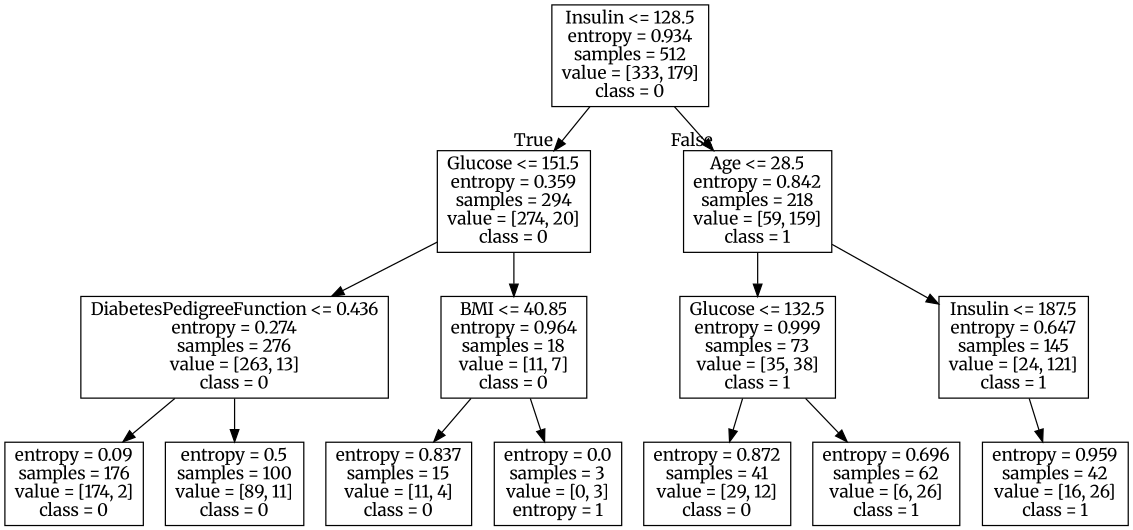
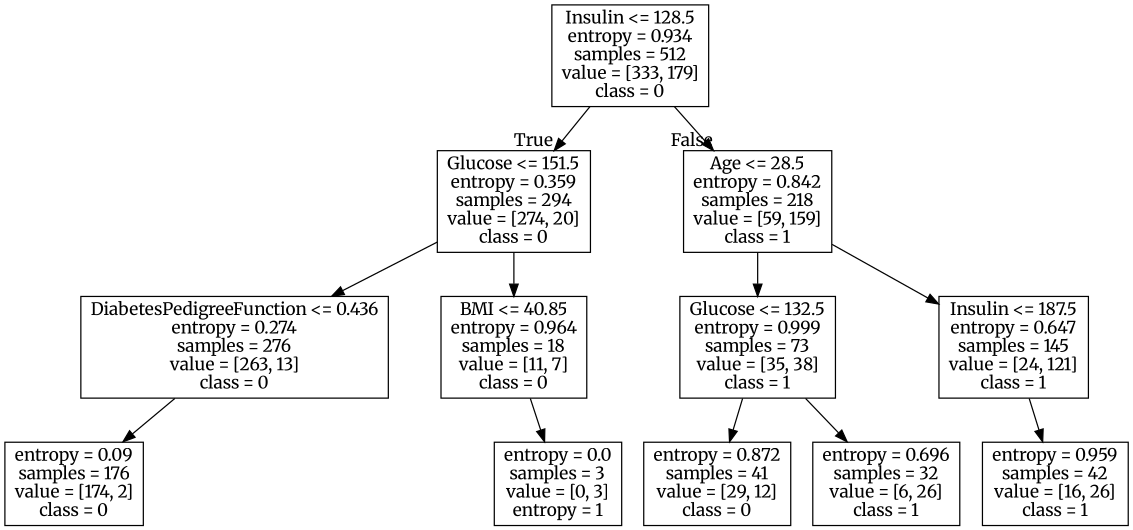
(235, 484) -> none
(399, 484) -> none
(886, 484) -> (886, 484)
